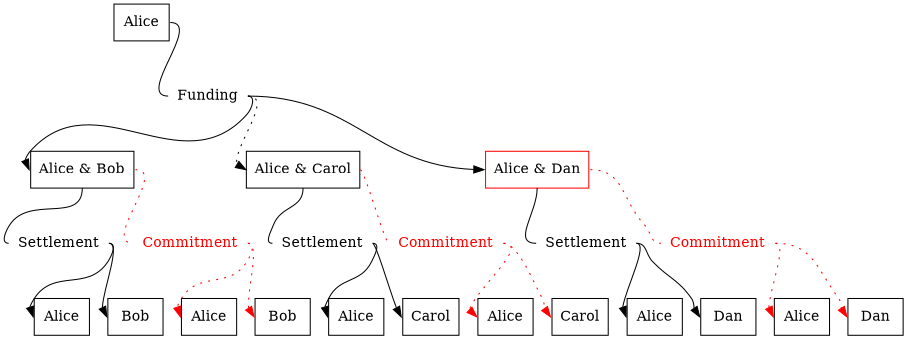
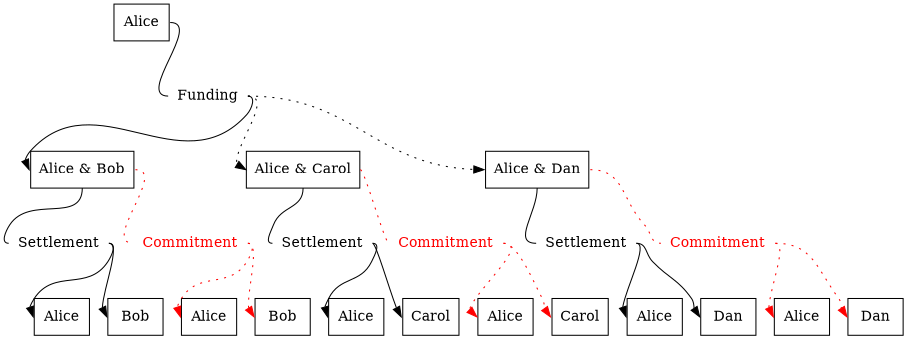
(361, 130) -> (361, 130)
(537, 170) -> (537, 170)
